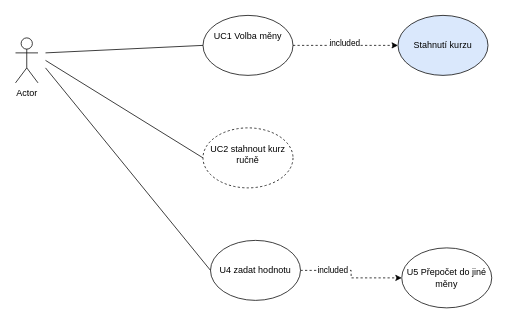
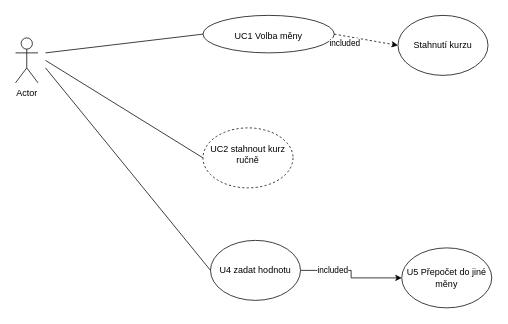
(248, 45) -> (269, 34)
(443, 45) -> (443, 45)
(367, 278) -> (367, 278)
